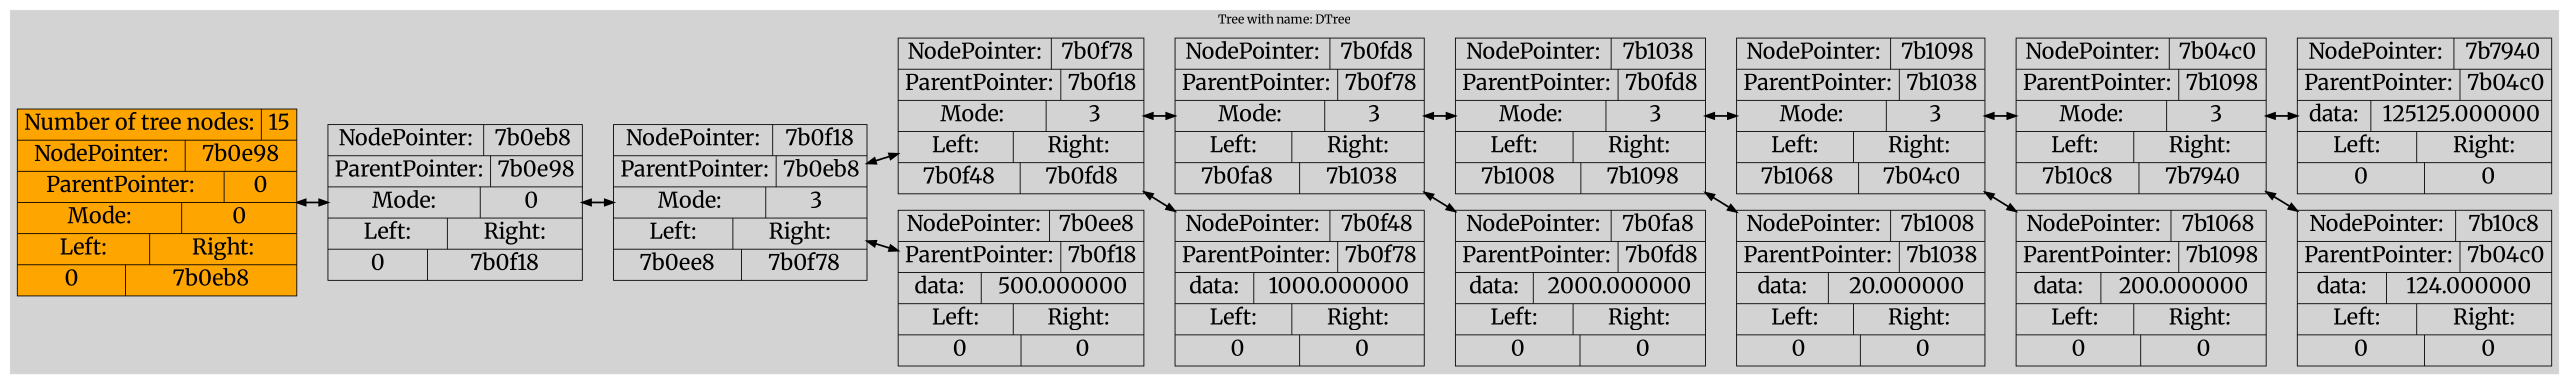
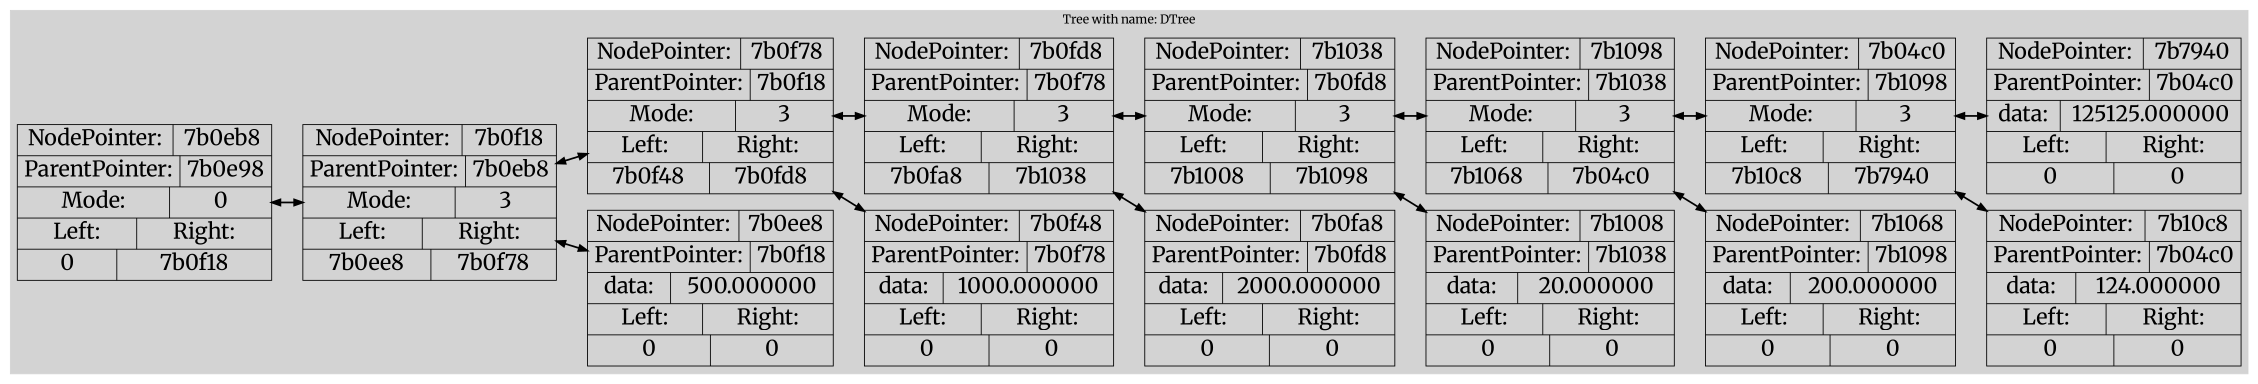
(157, 202) -> none
